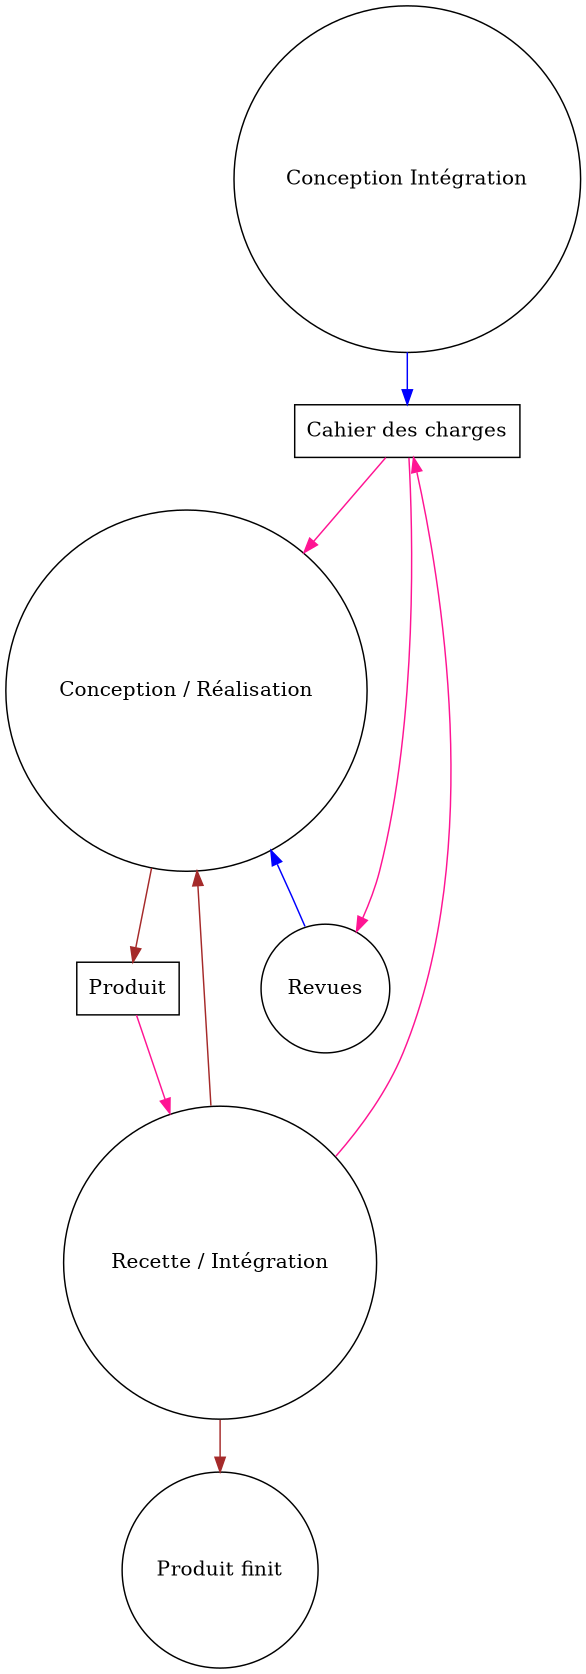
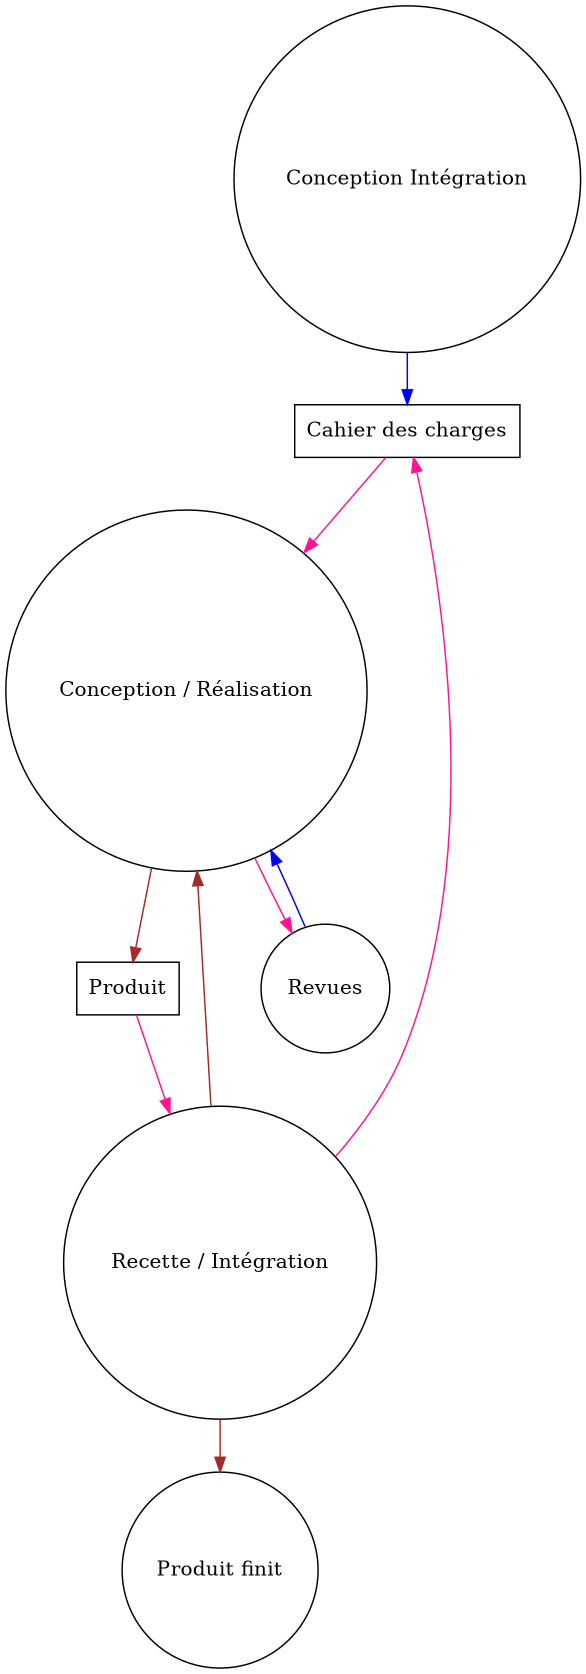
(407, 691) -> (270, 889)
